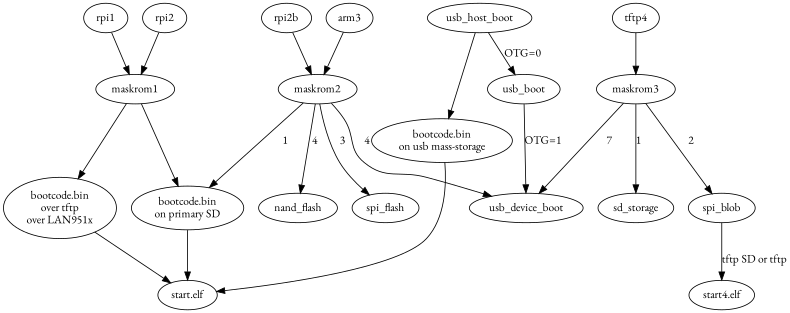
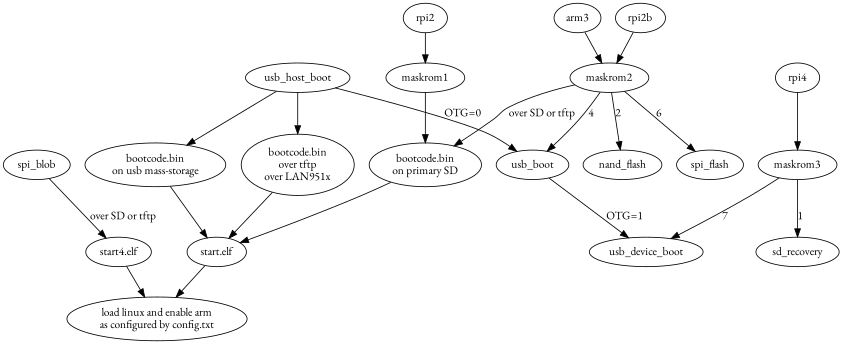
(106, 18) -> none
(636, 18) -> (798, 78)
(105, 138) -> (298, 109)
(285, 141) -> (542, 113)
(315, 141) -> (618, 113)
(343, 141) -> (659, 113)
(676, 145) -> none
(389, 173) -> (578, 120)
(636, 208) -> (798, 252)
(754, 259) -> (123, 216)
none -> (157, 319)
